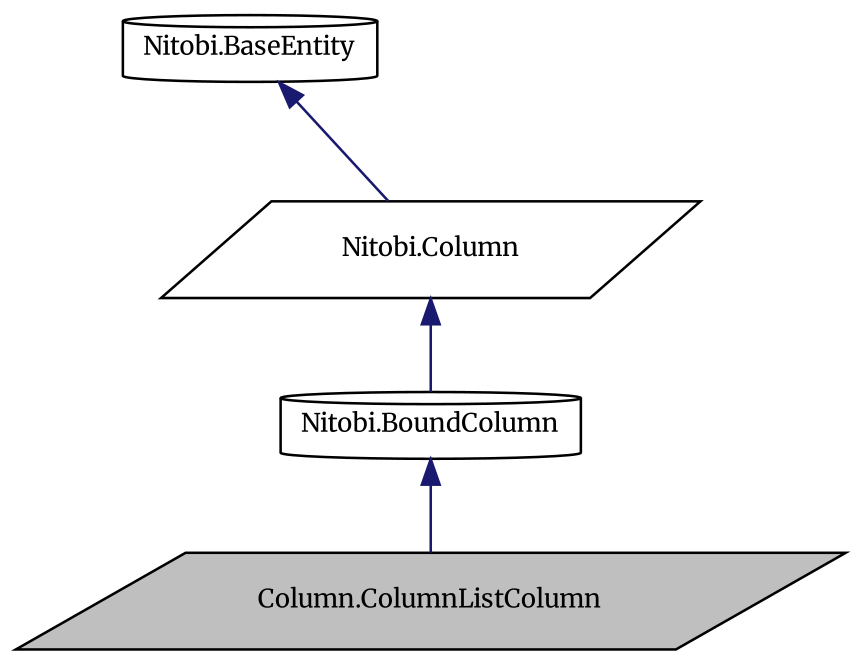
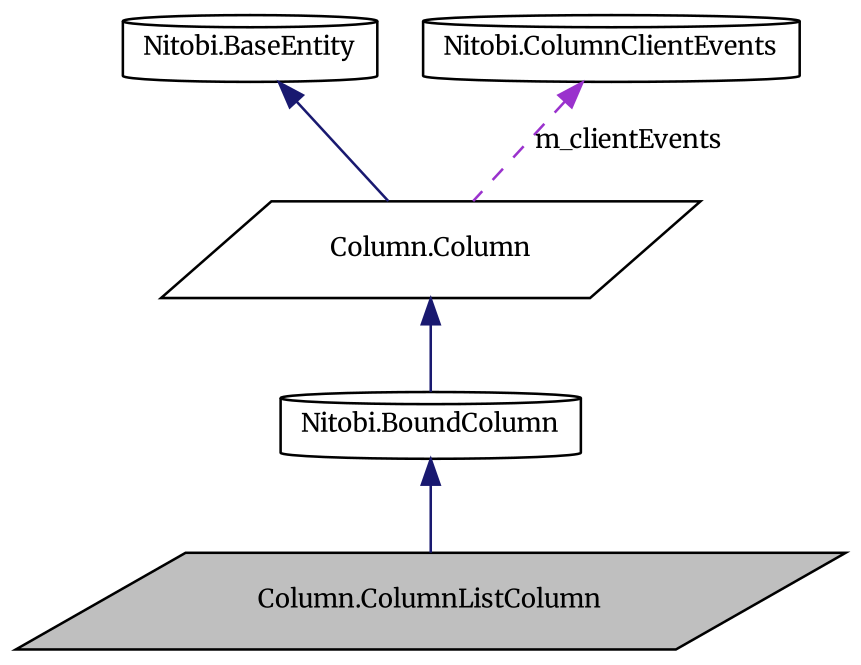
none -> (611, 48)
(431, 250) -> (431, 250)
